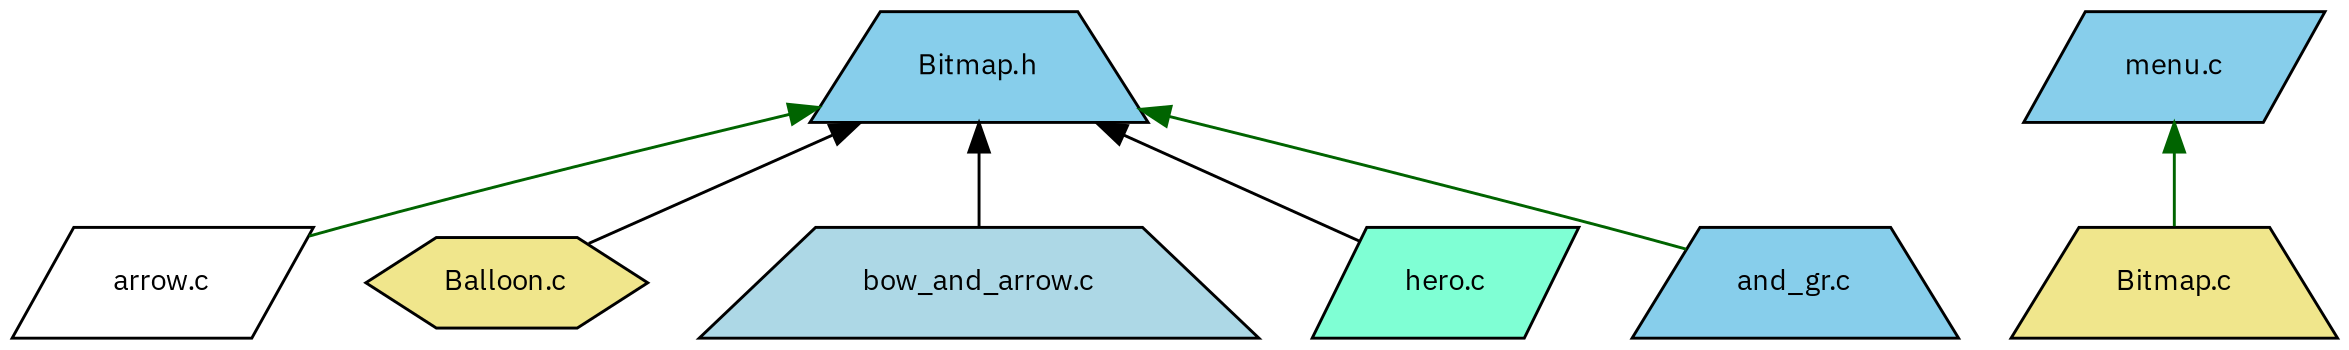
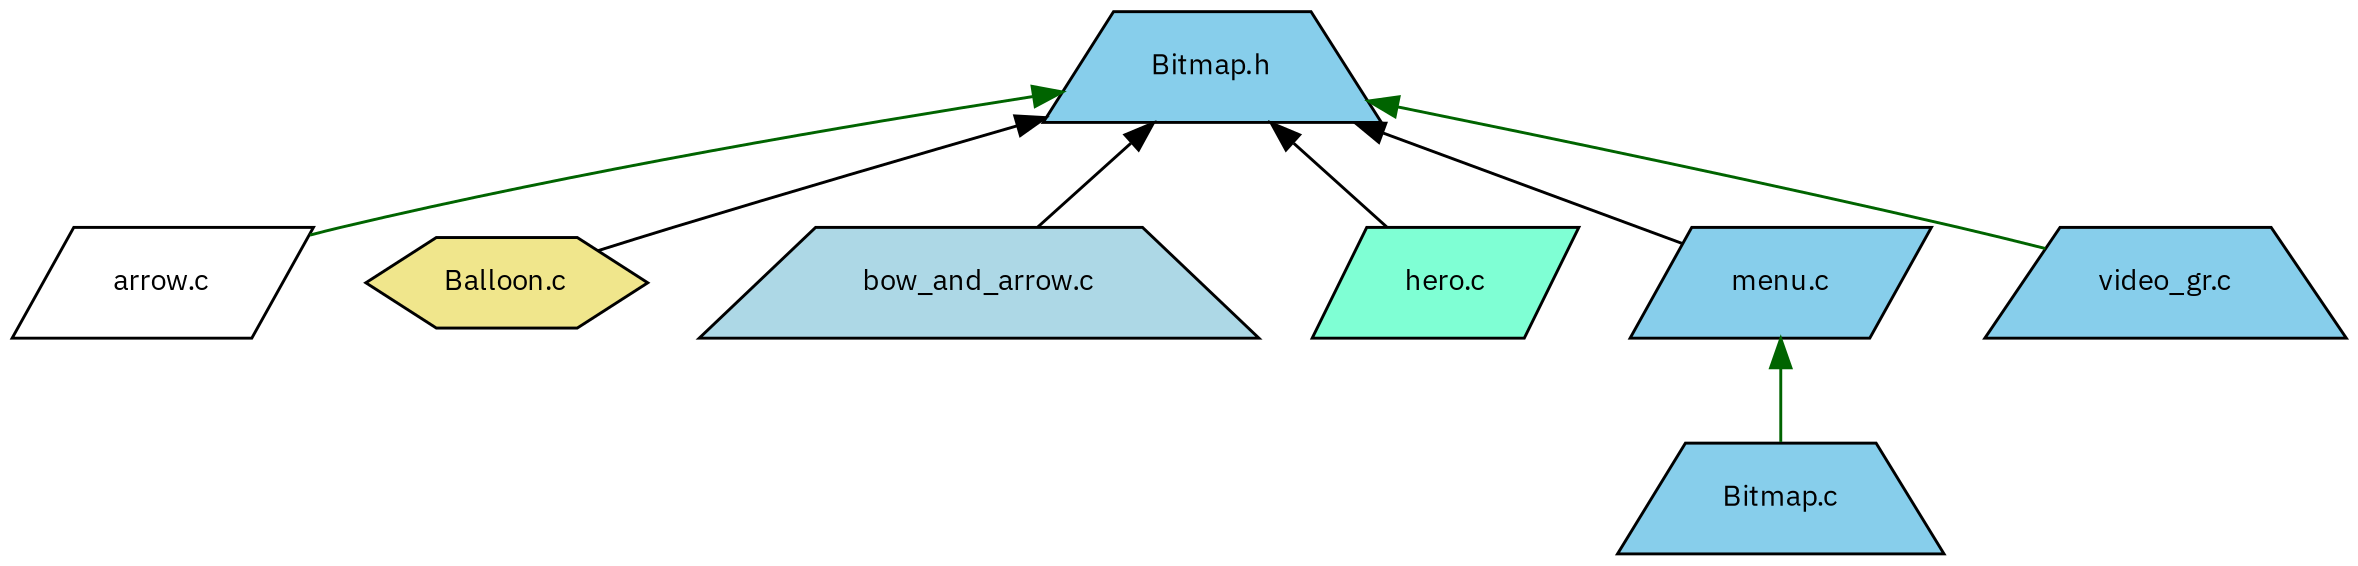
none -> (1533, 188)
(1795, 283) -> (2166, 283)
(2174, 283) -> (1781, 499)
